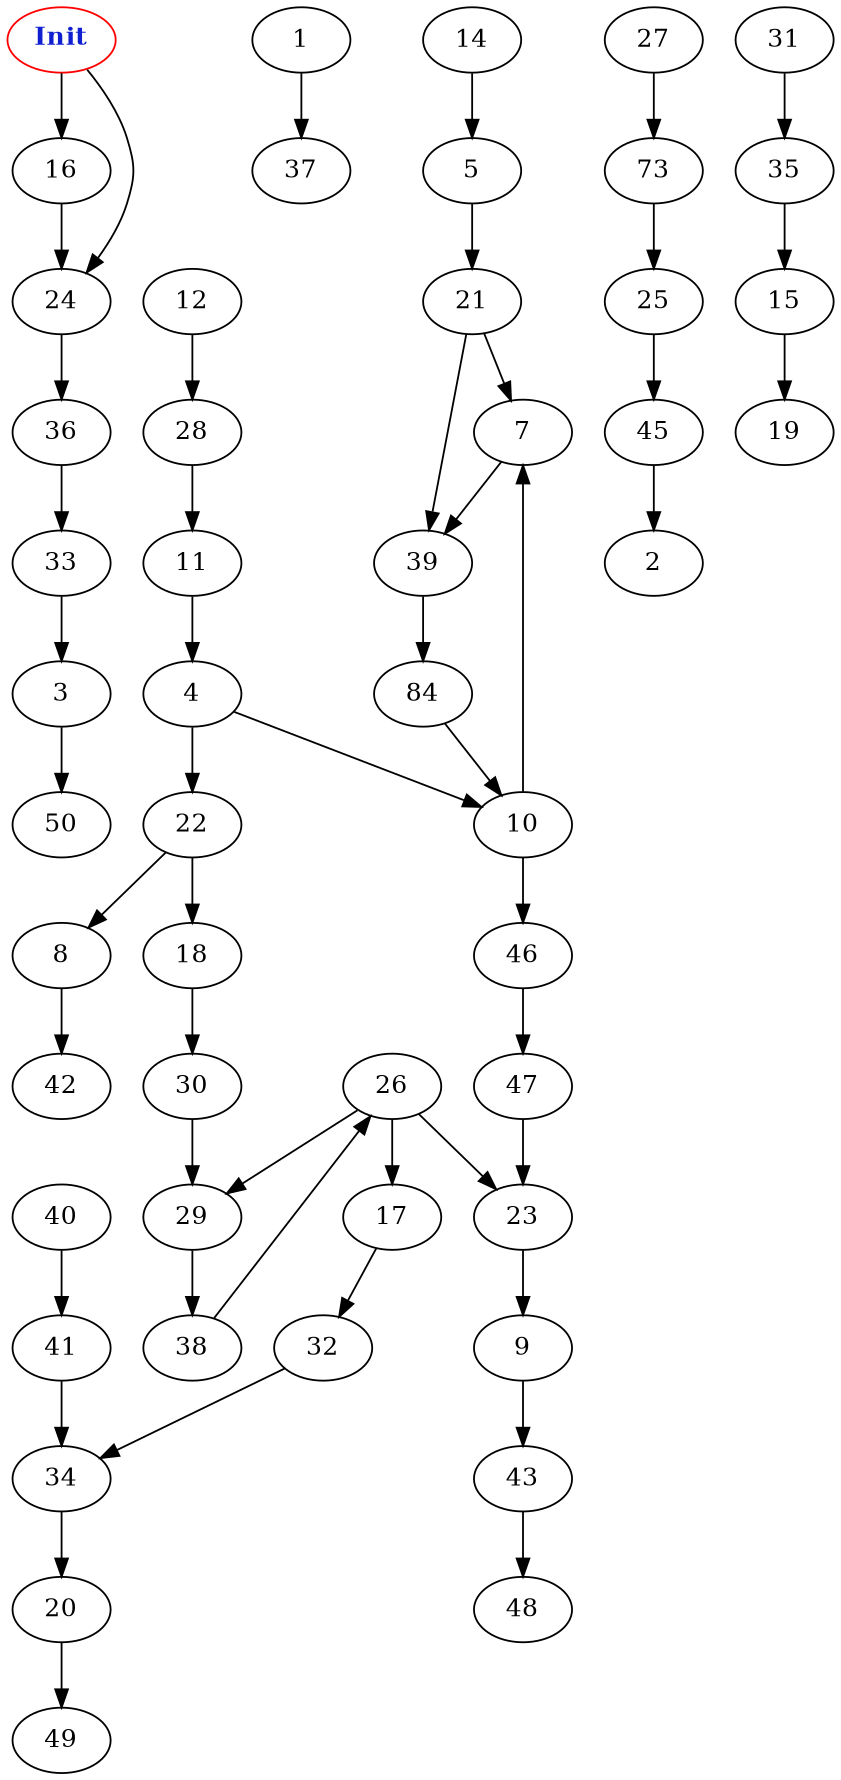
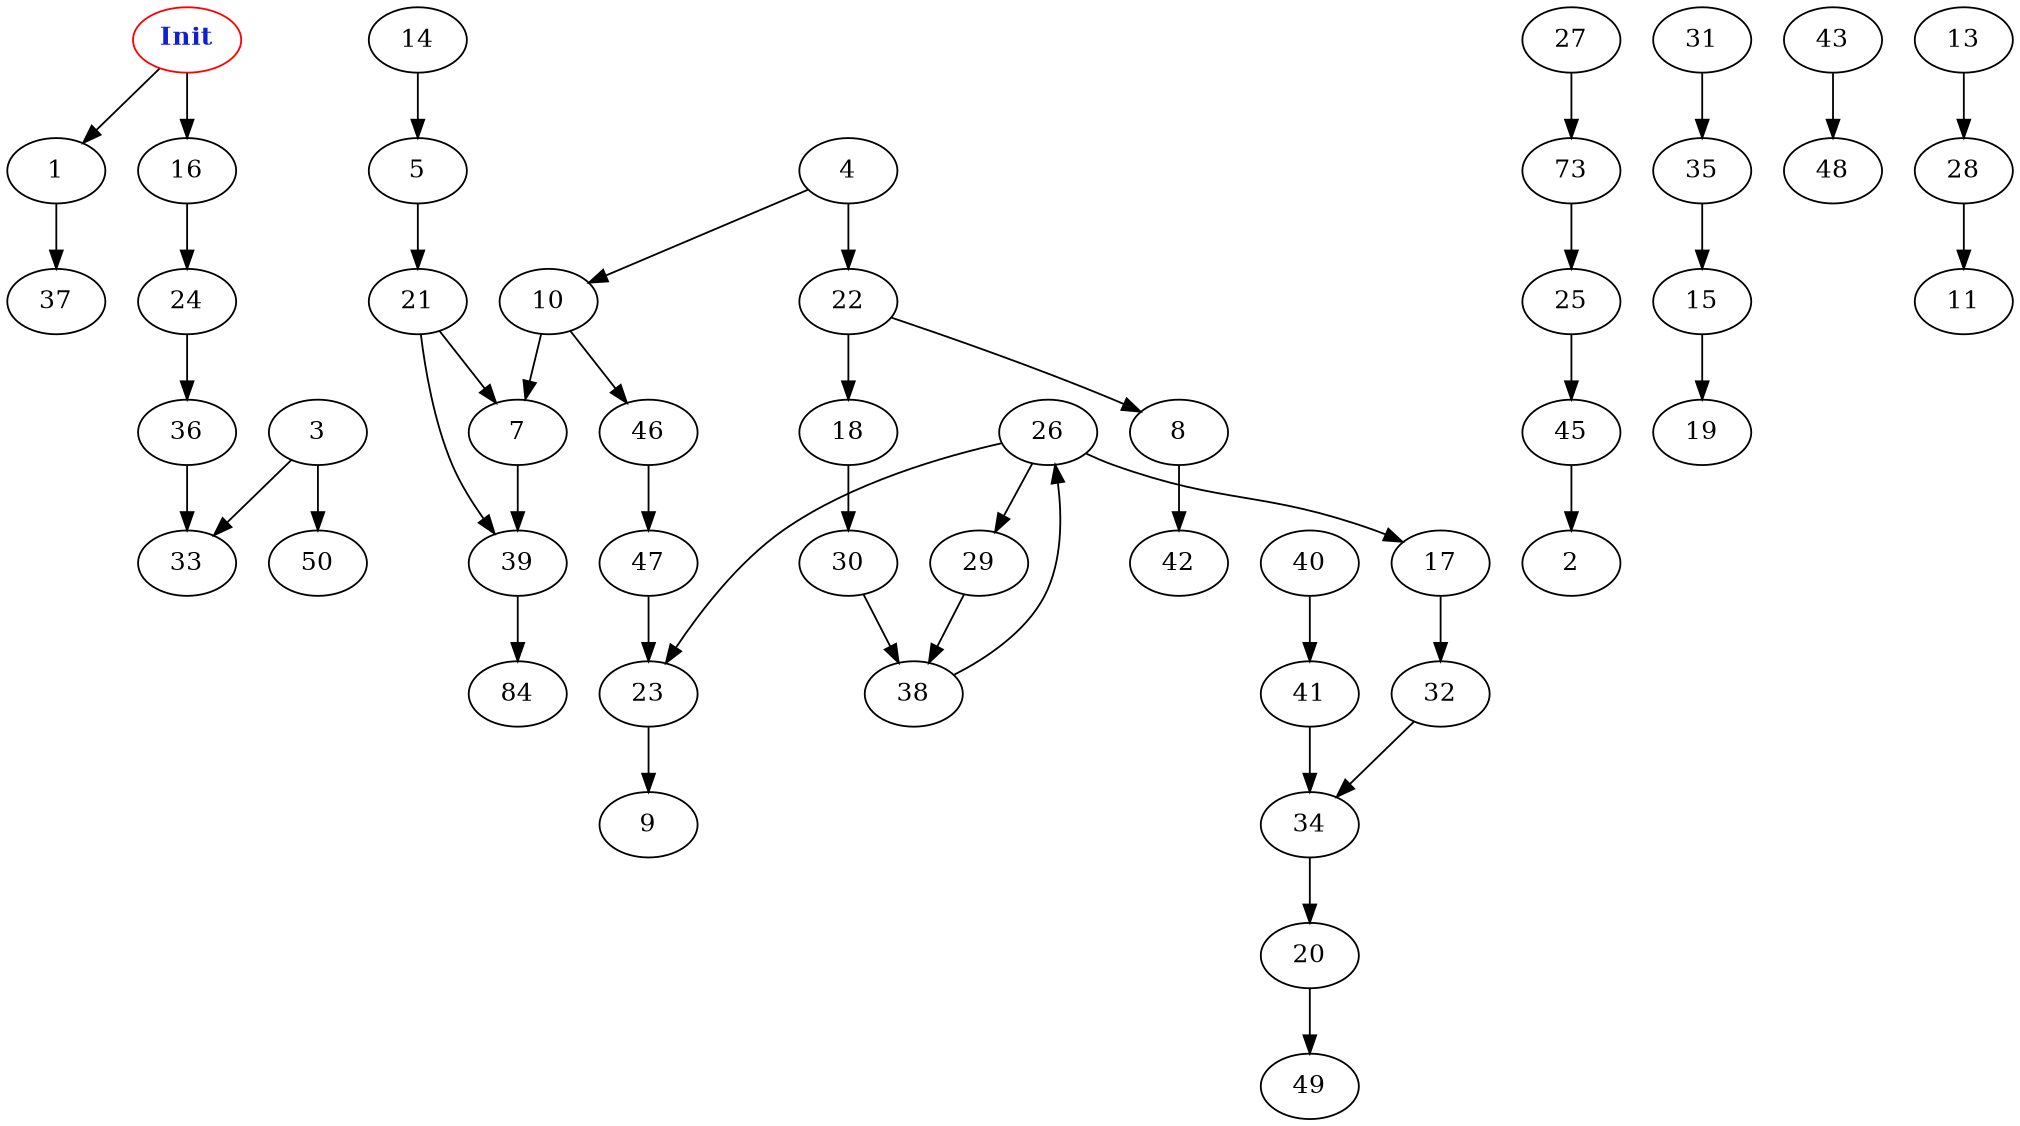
(133, 162) -> (128, 99)
(192, 302) -> (1964, 40)
(62, 620) -> (259, 491)
(192, 620) -> none
(467, 752) -> none
(192, 1143) -> (877, 620)
(523, 1404) -> none
